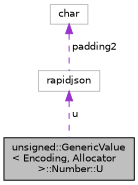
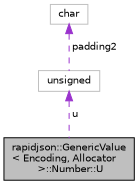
(69, 81) -> (69, 81)
(69, 159) -> (69, 159)
